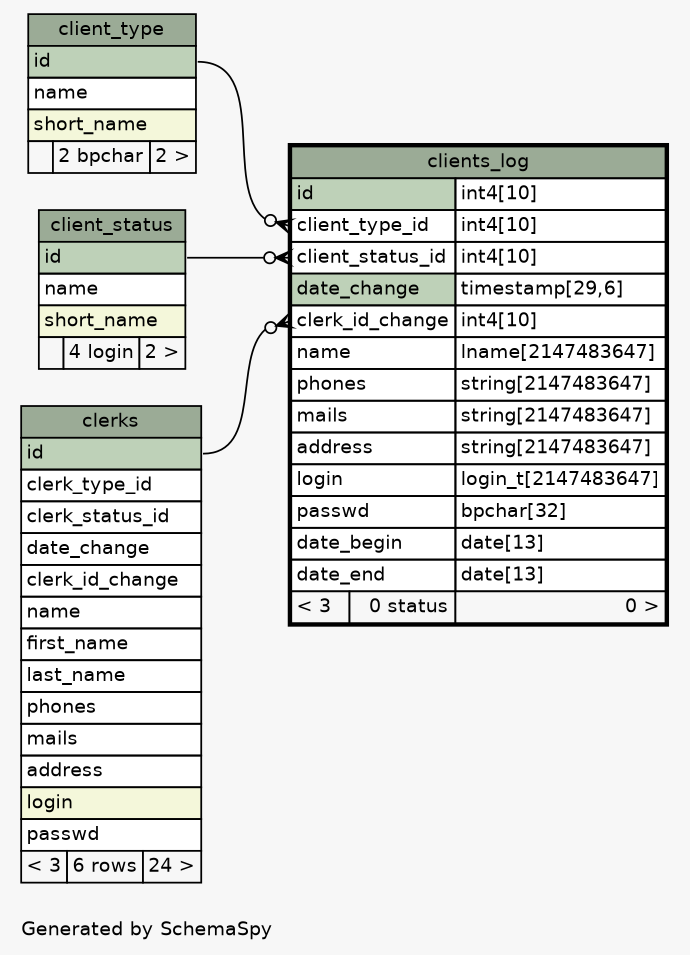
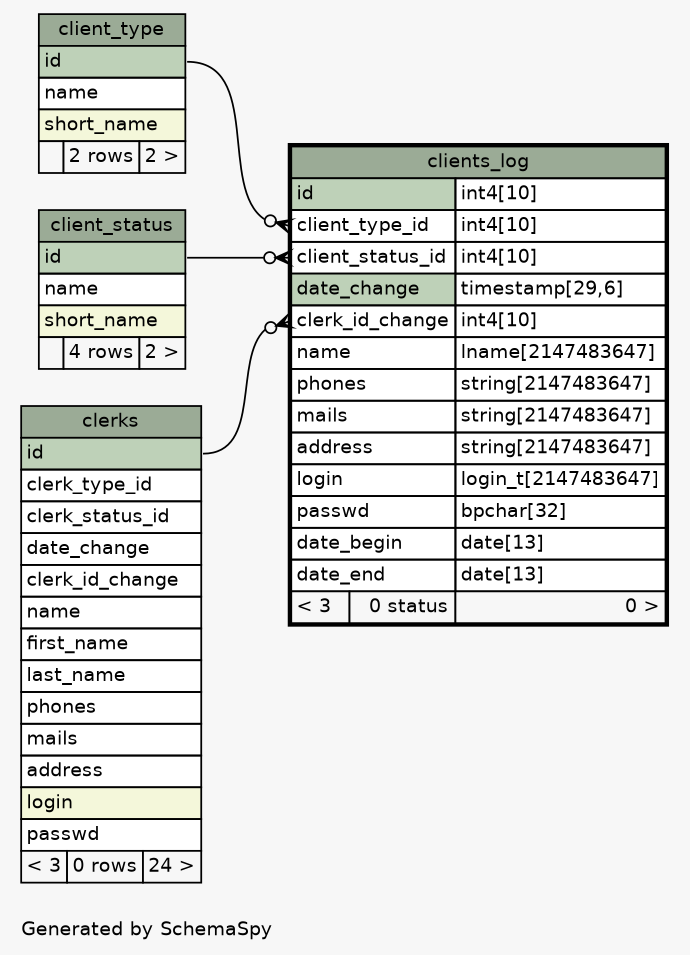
(102, 156) -> (102, 156)
(102, 352) -> (102, 352)
(105, 866) -> (105, 866)
